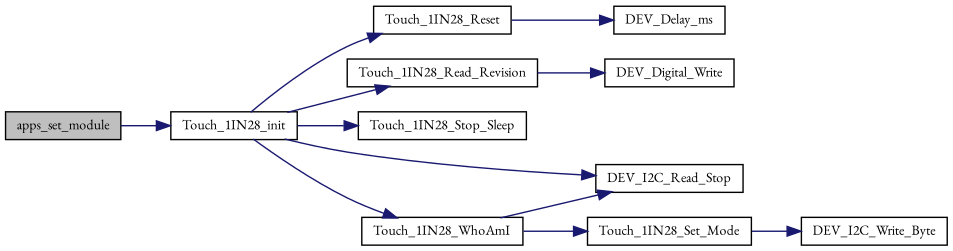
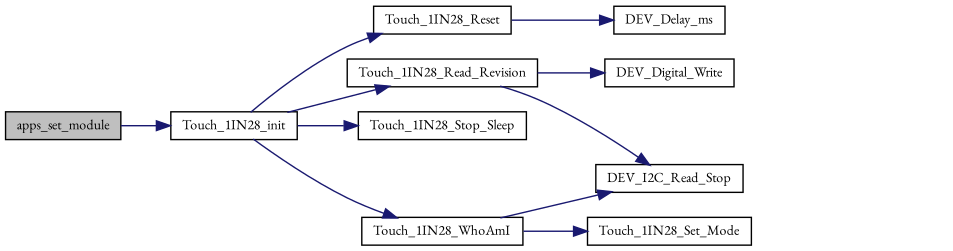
(432, 163) -> (572, 116)
(874, 231) -> none
